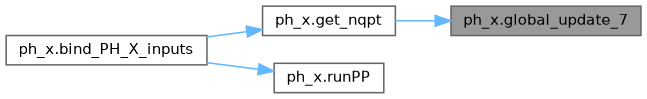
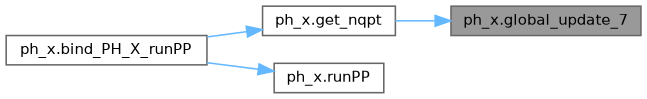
(107, 50) -> (107, 50)
